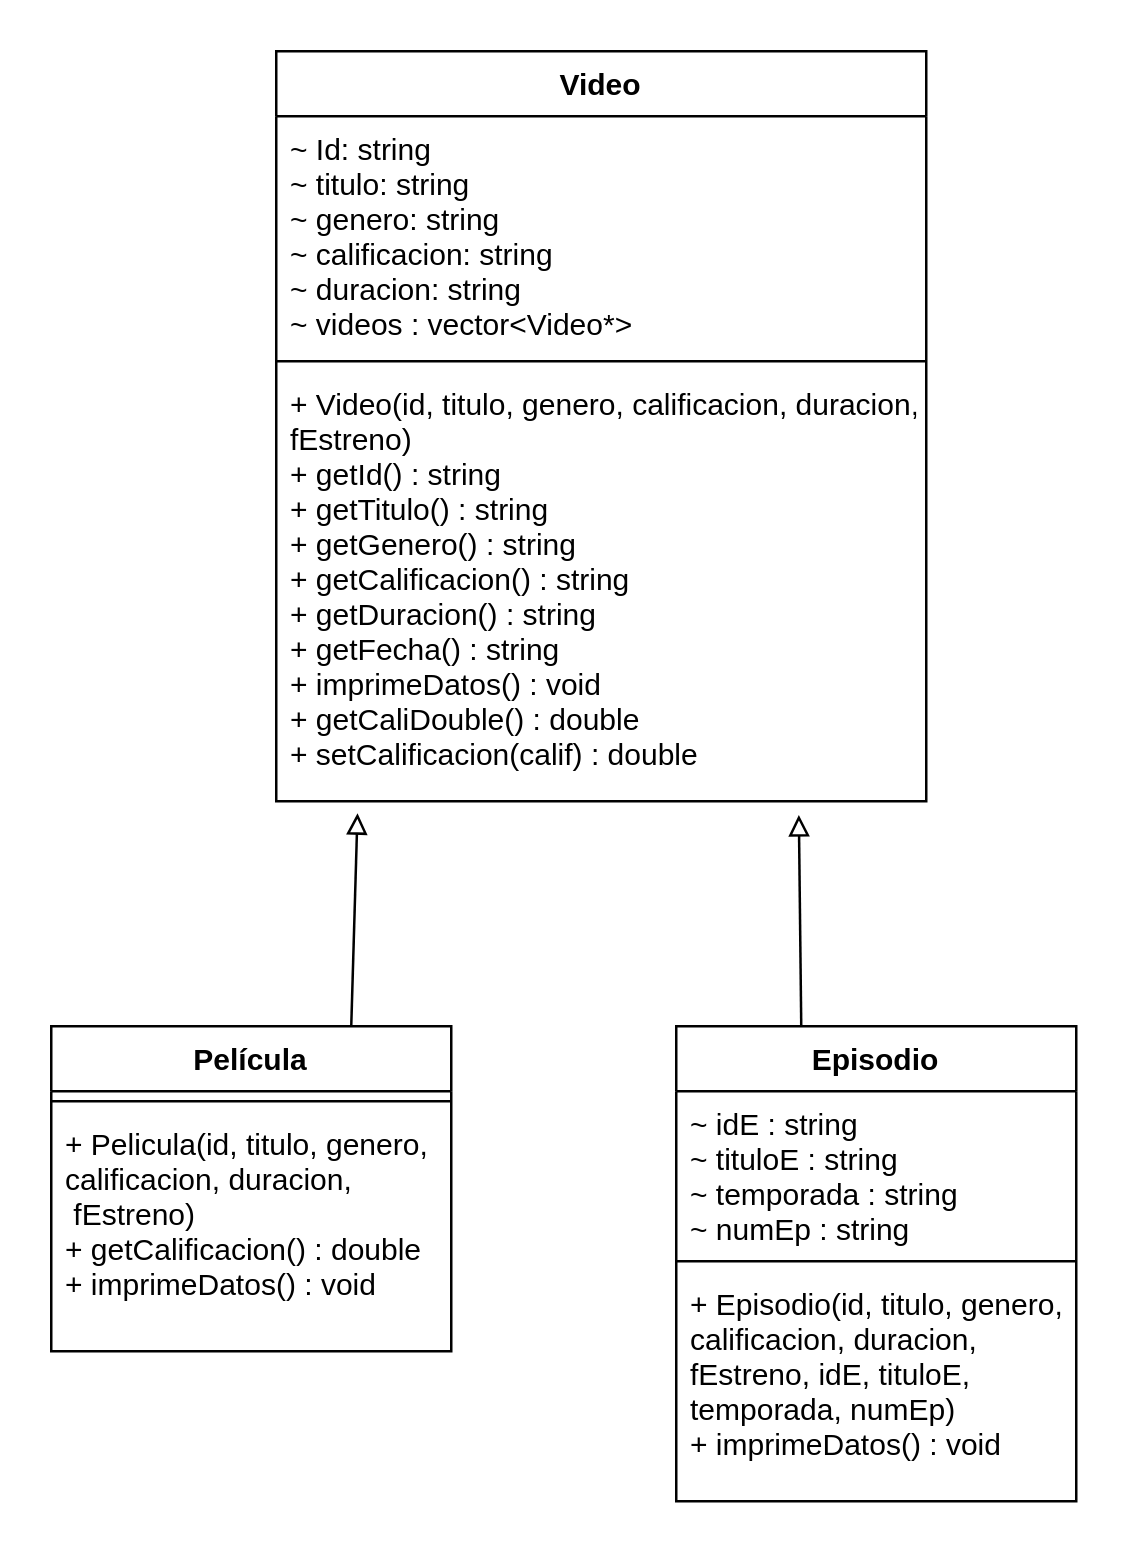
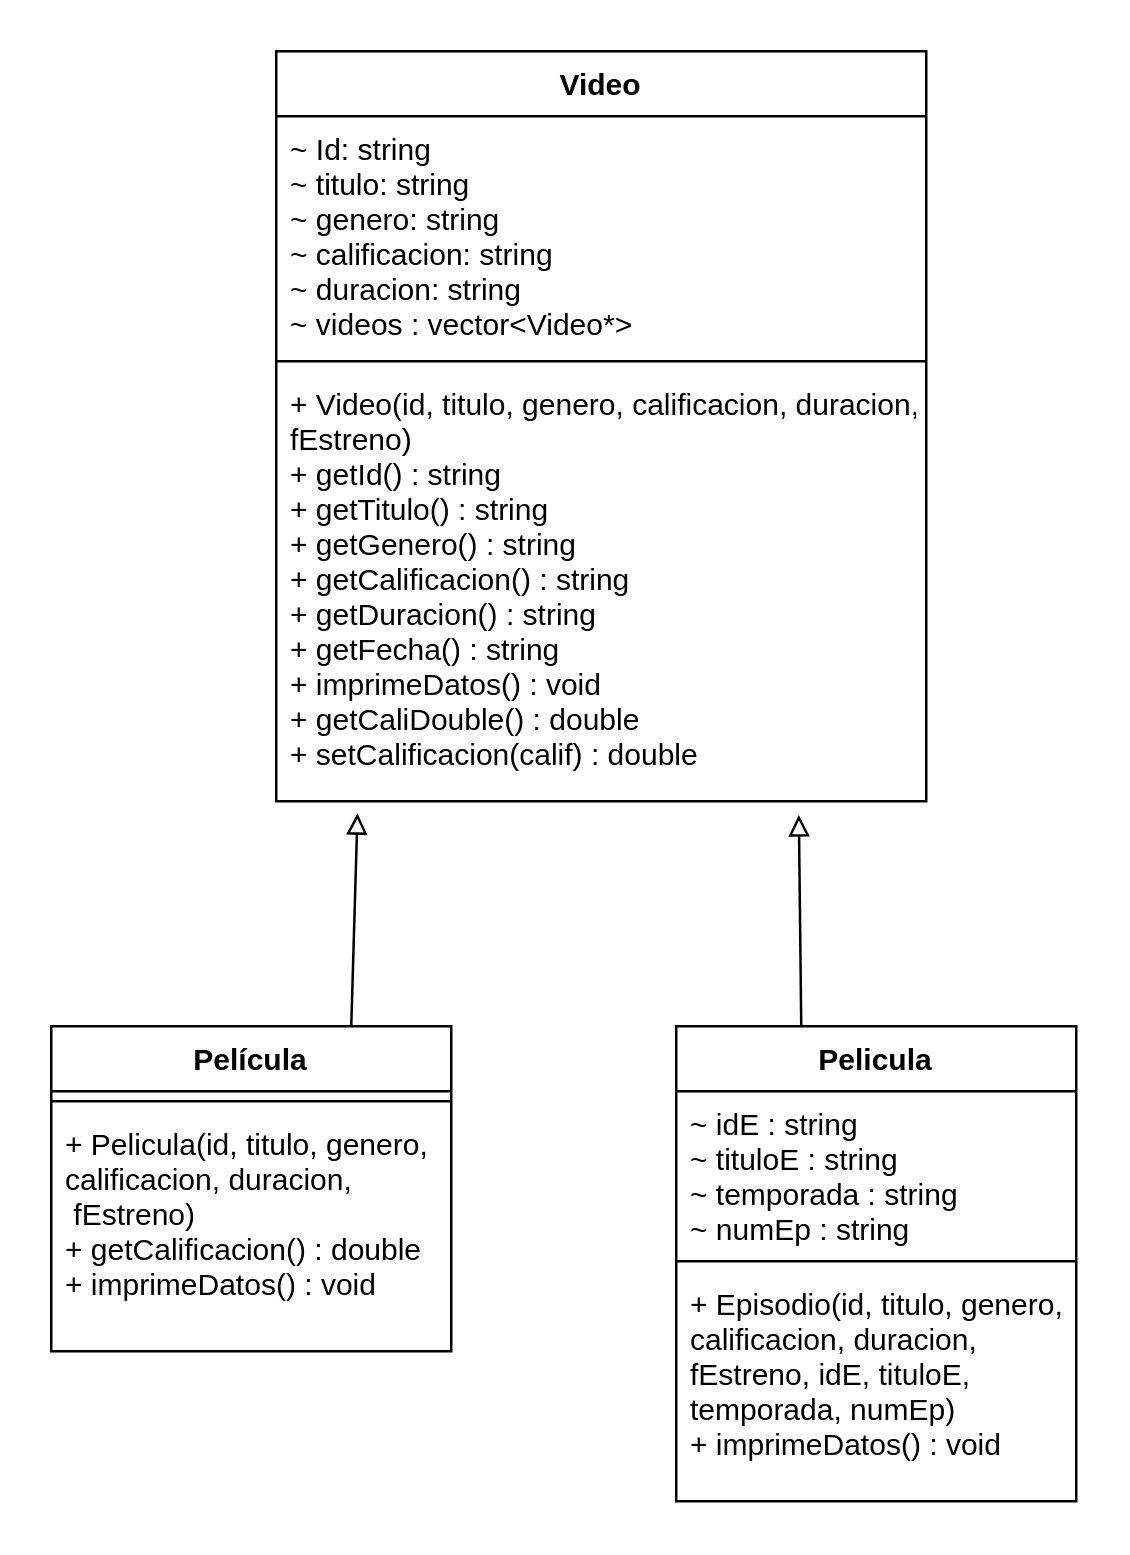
(875, 1060) -> (875, 1060)
